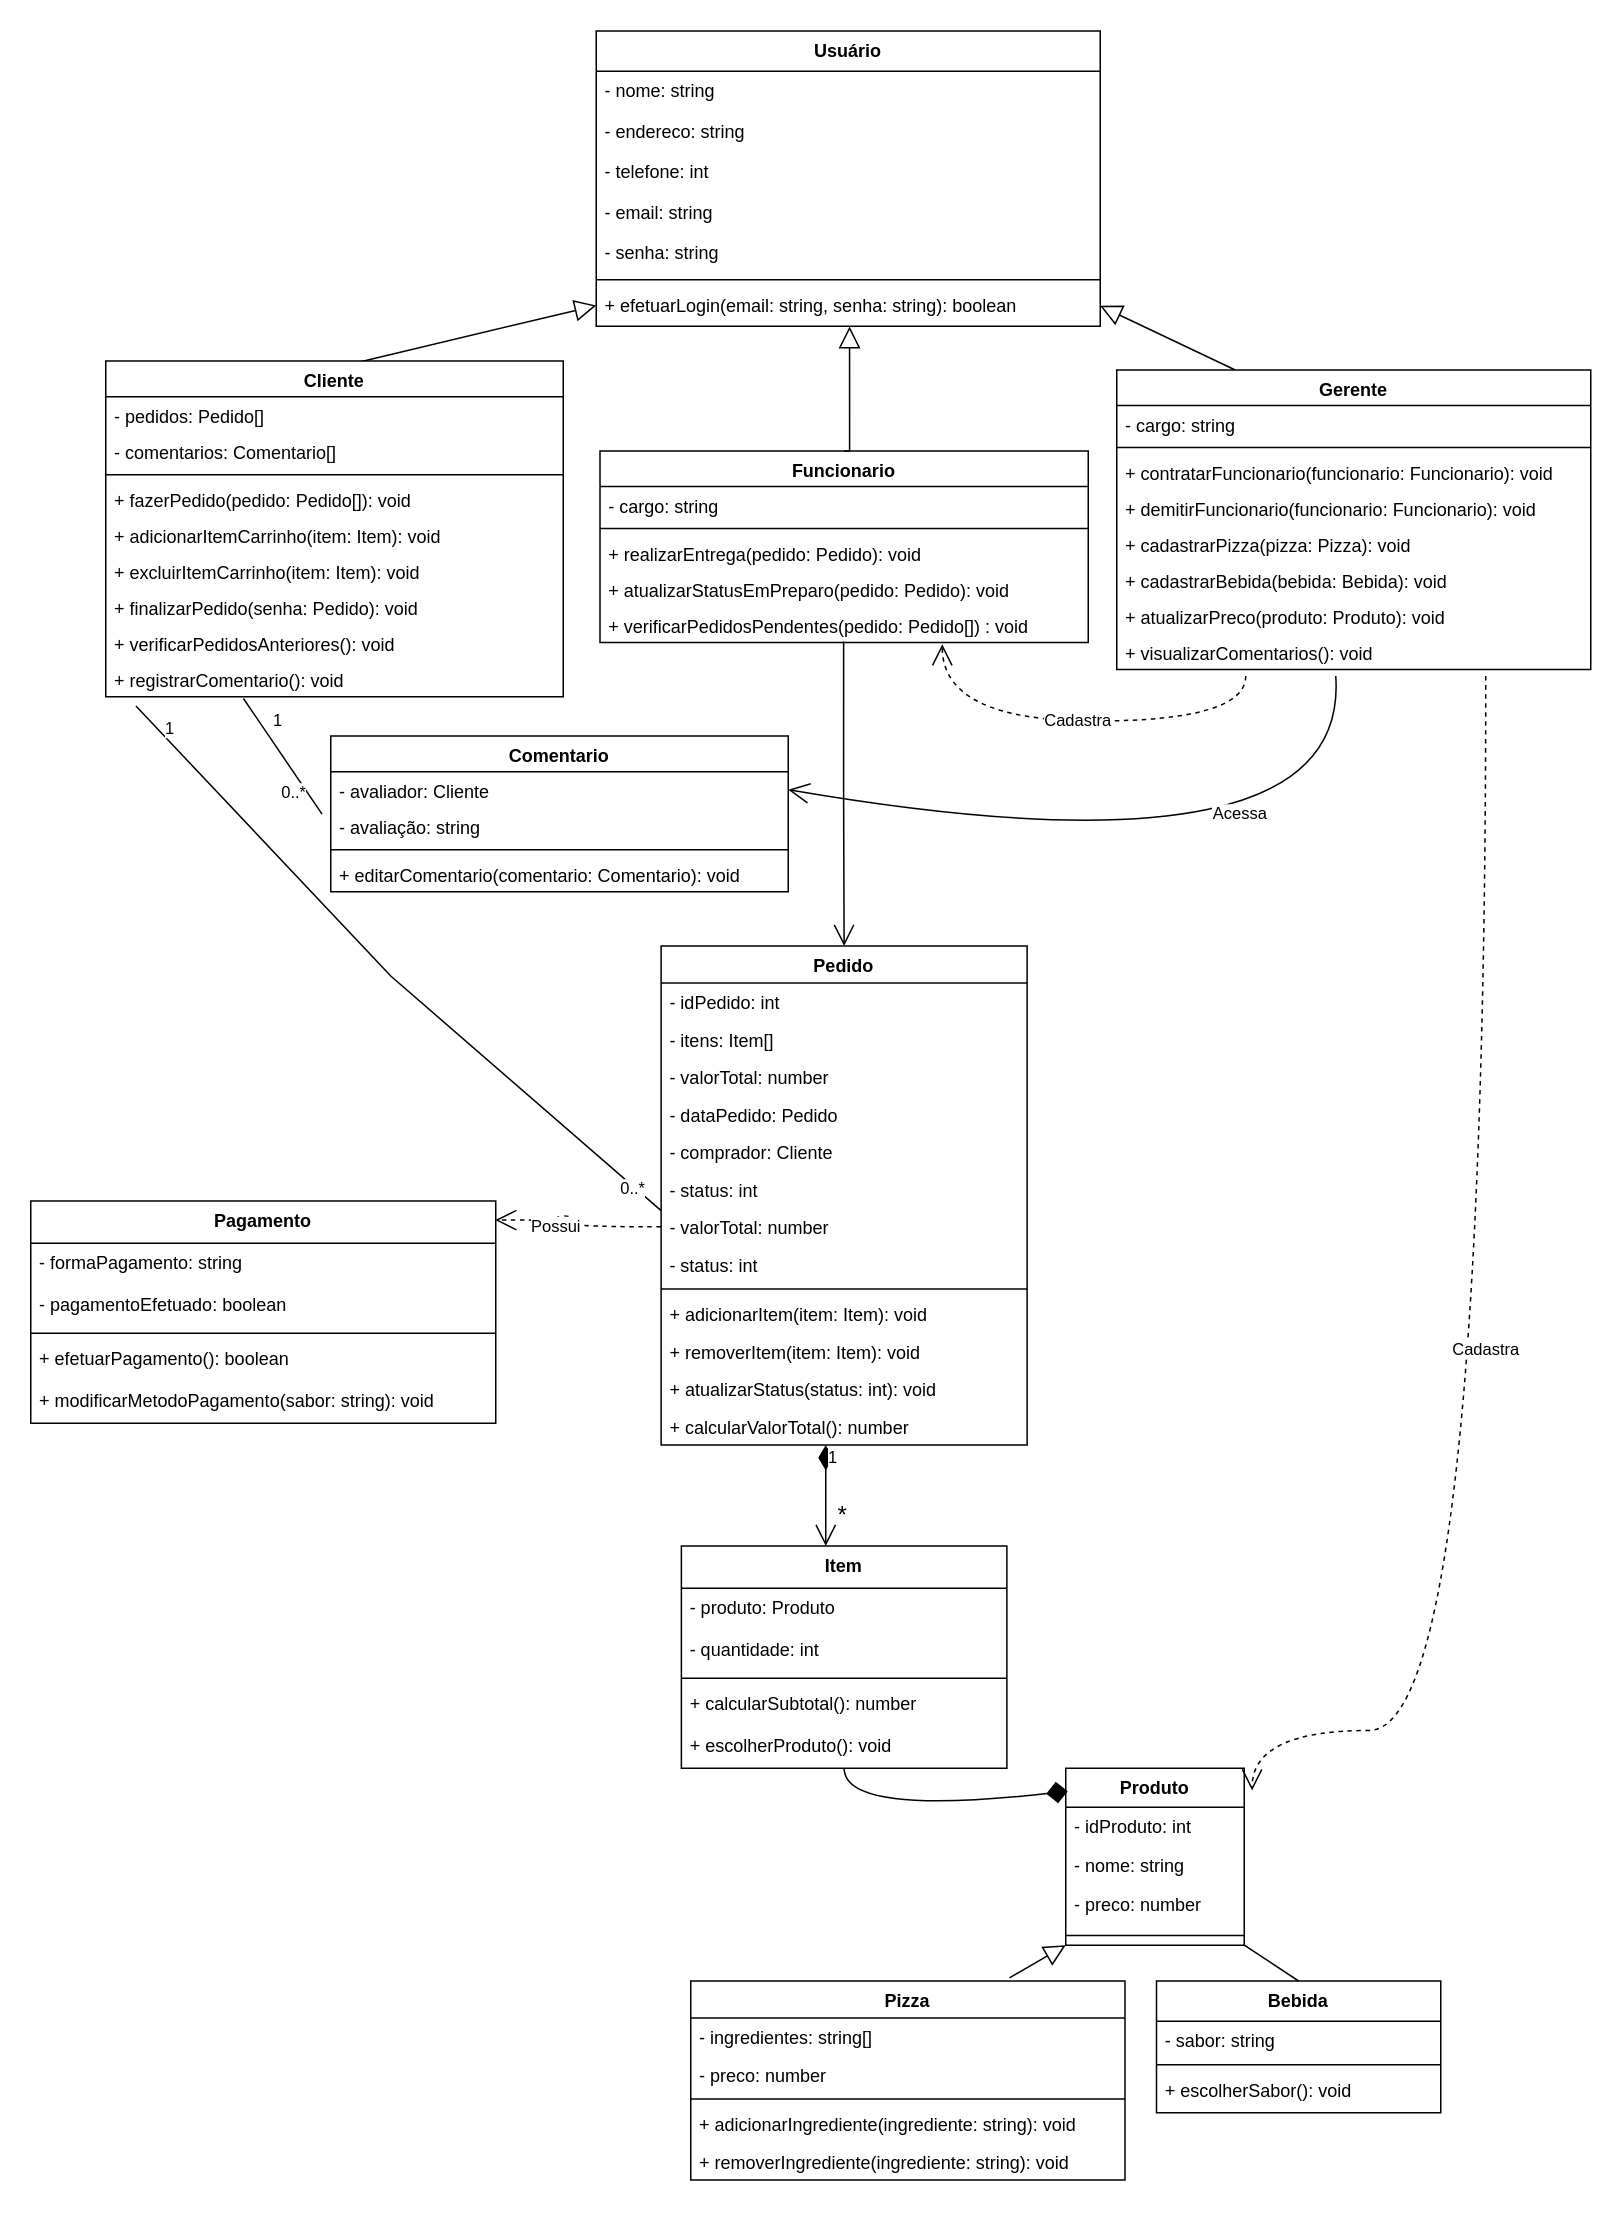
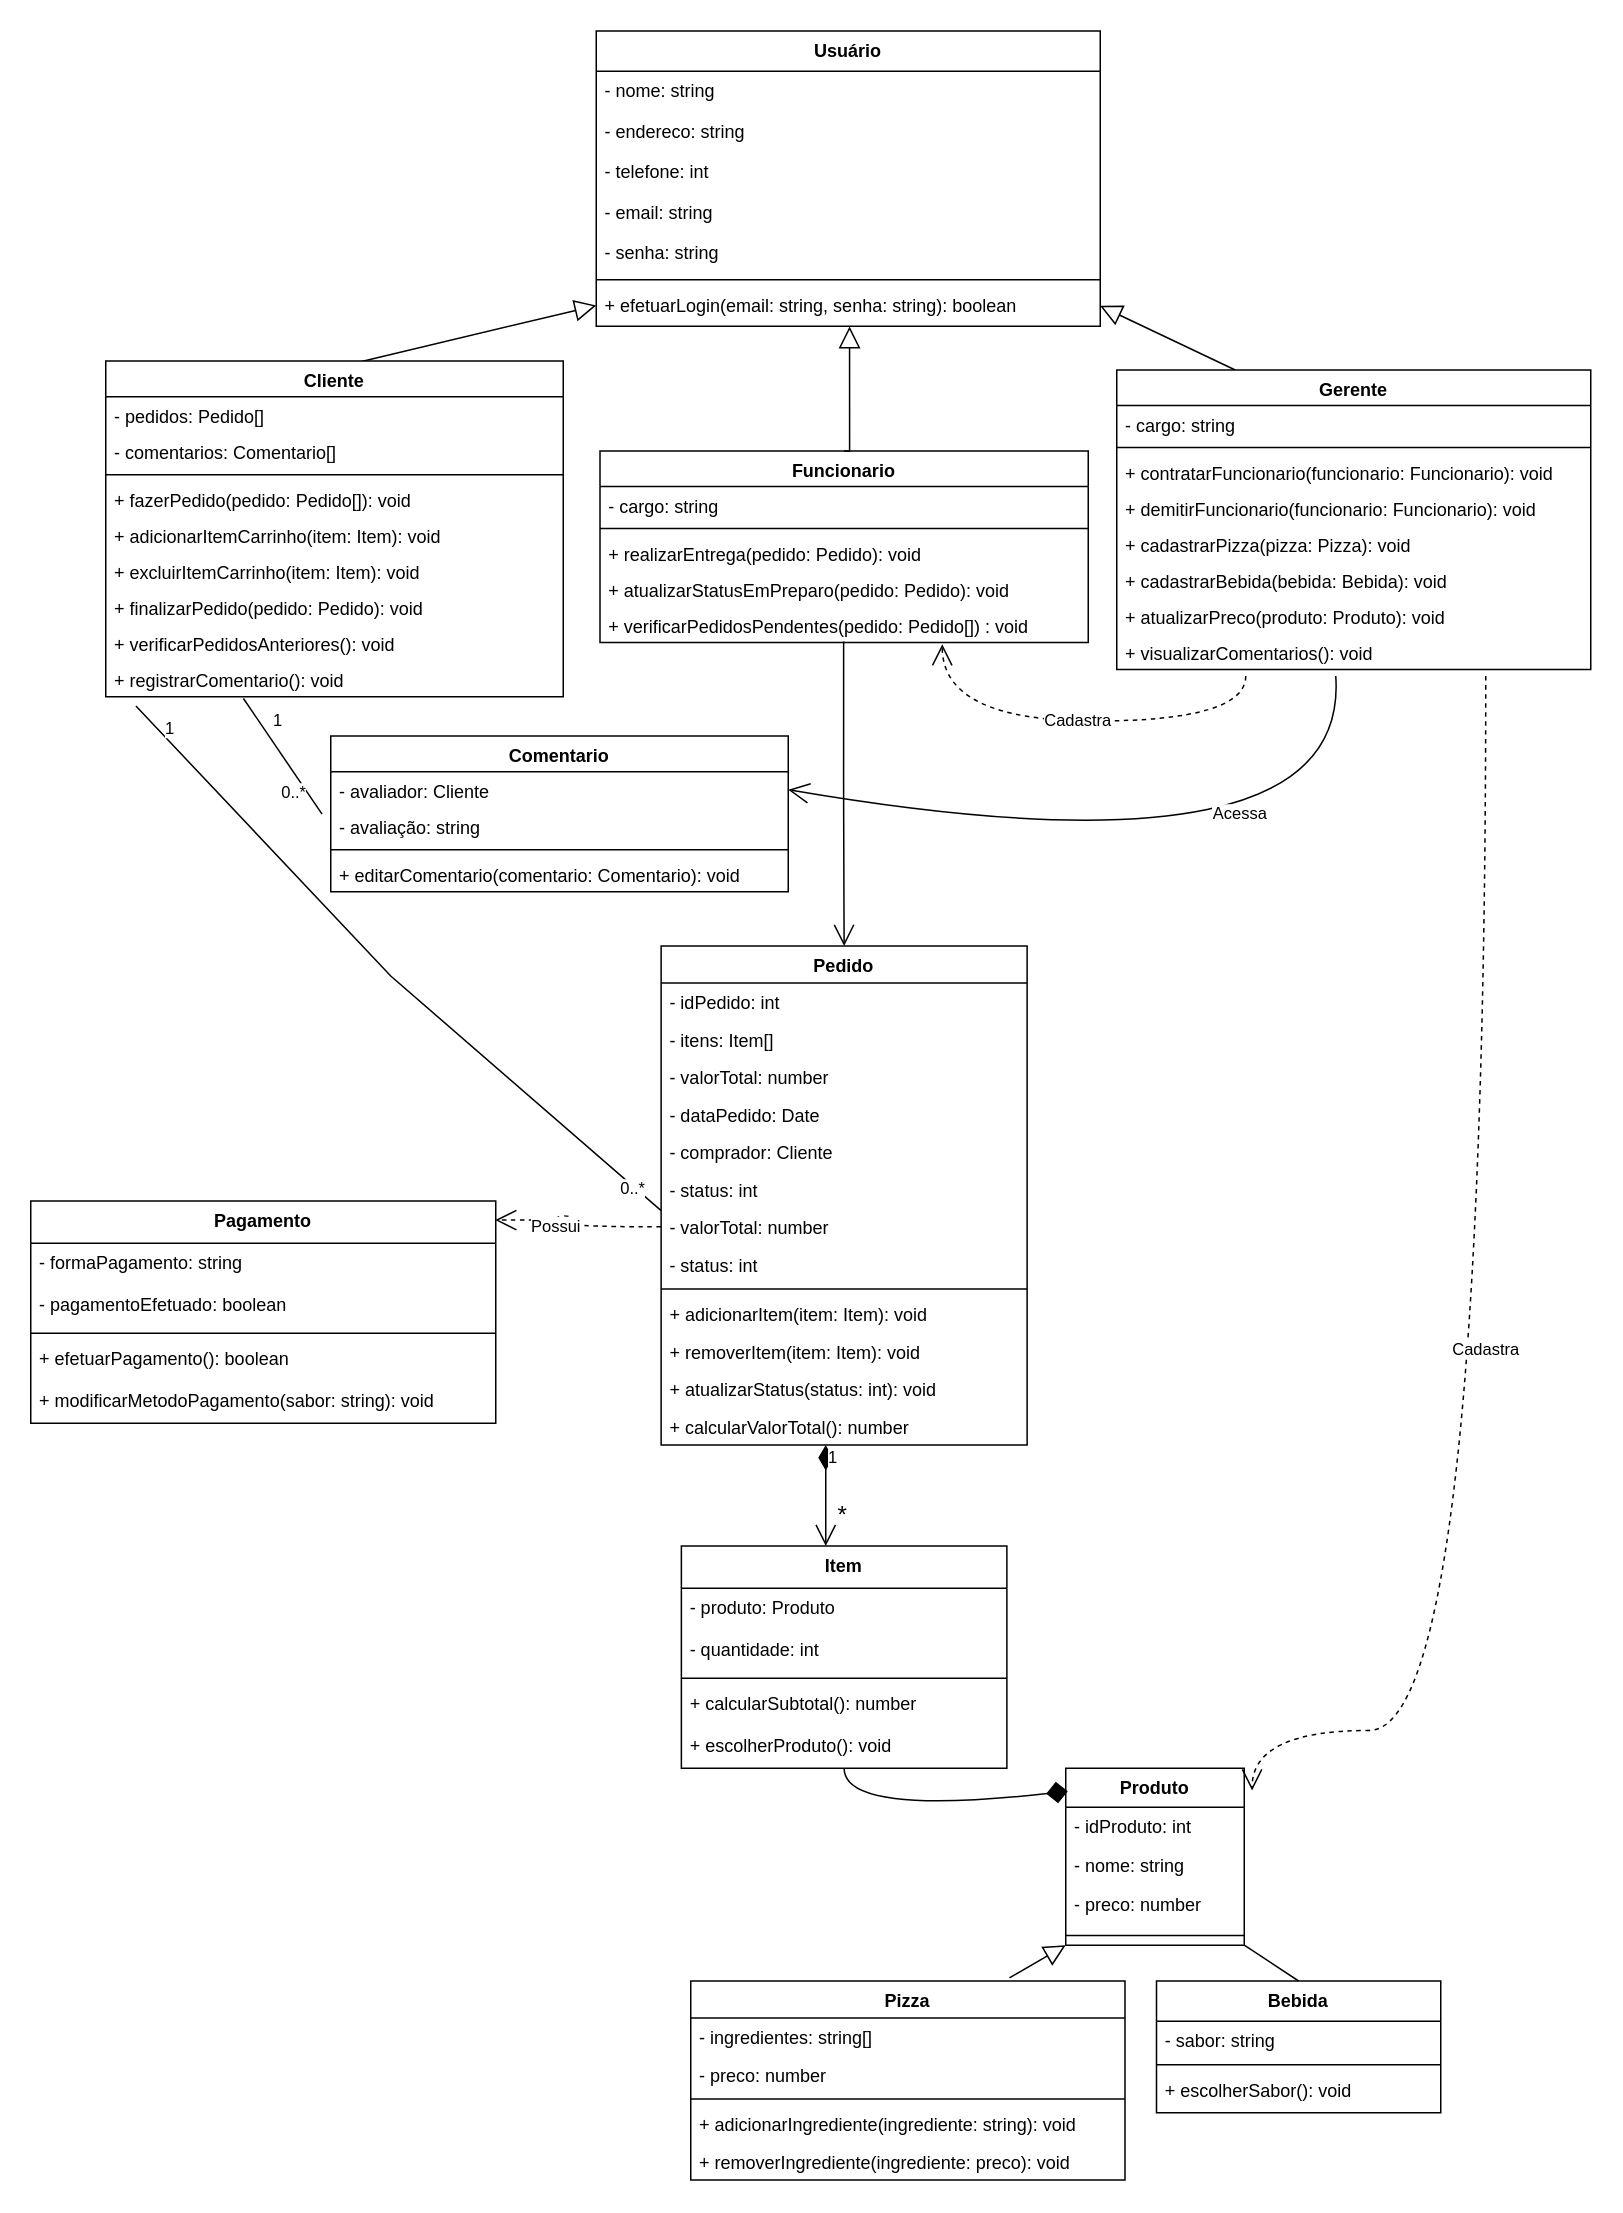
(280, 609) -> (282, 609)
(758, 1116) -> (751, 1116)
(912, 2163) -> (910, 2163)
